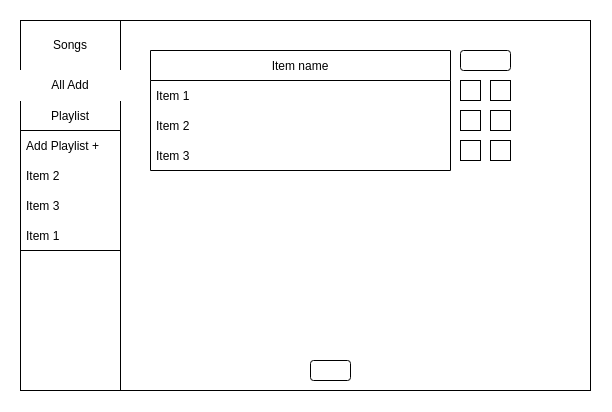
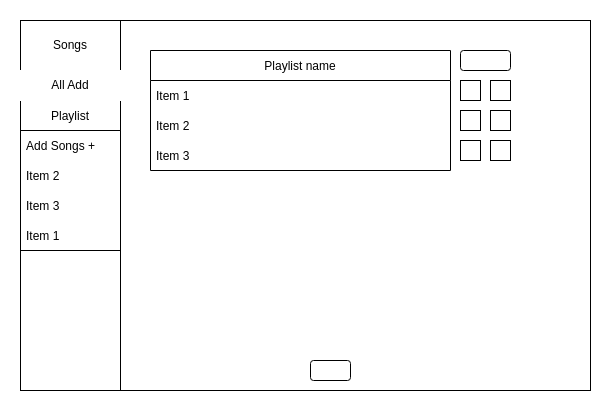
(300, 66) -> (300, 66)
(65, 146) -> (60, 146)
